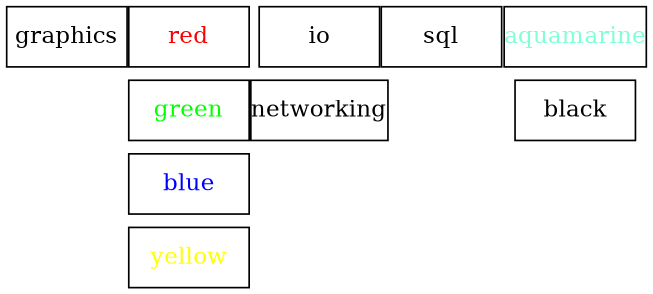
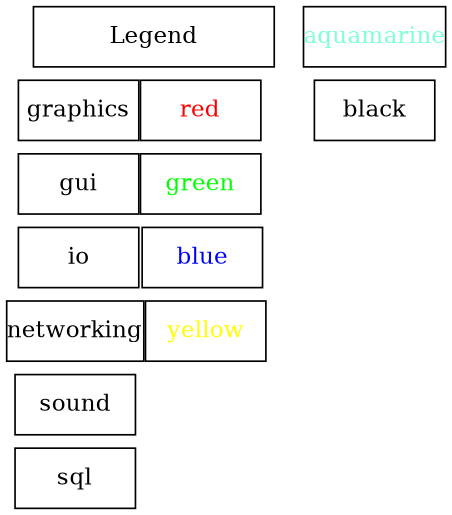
none -> (154, 37)
none -> (79, 184)
none -> (75, 405)
